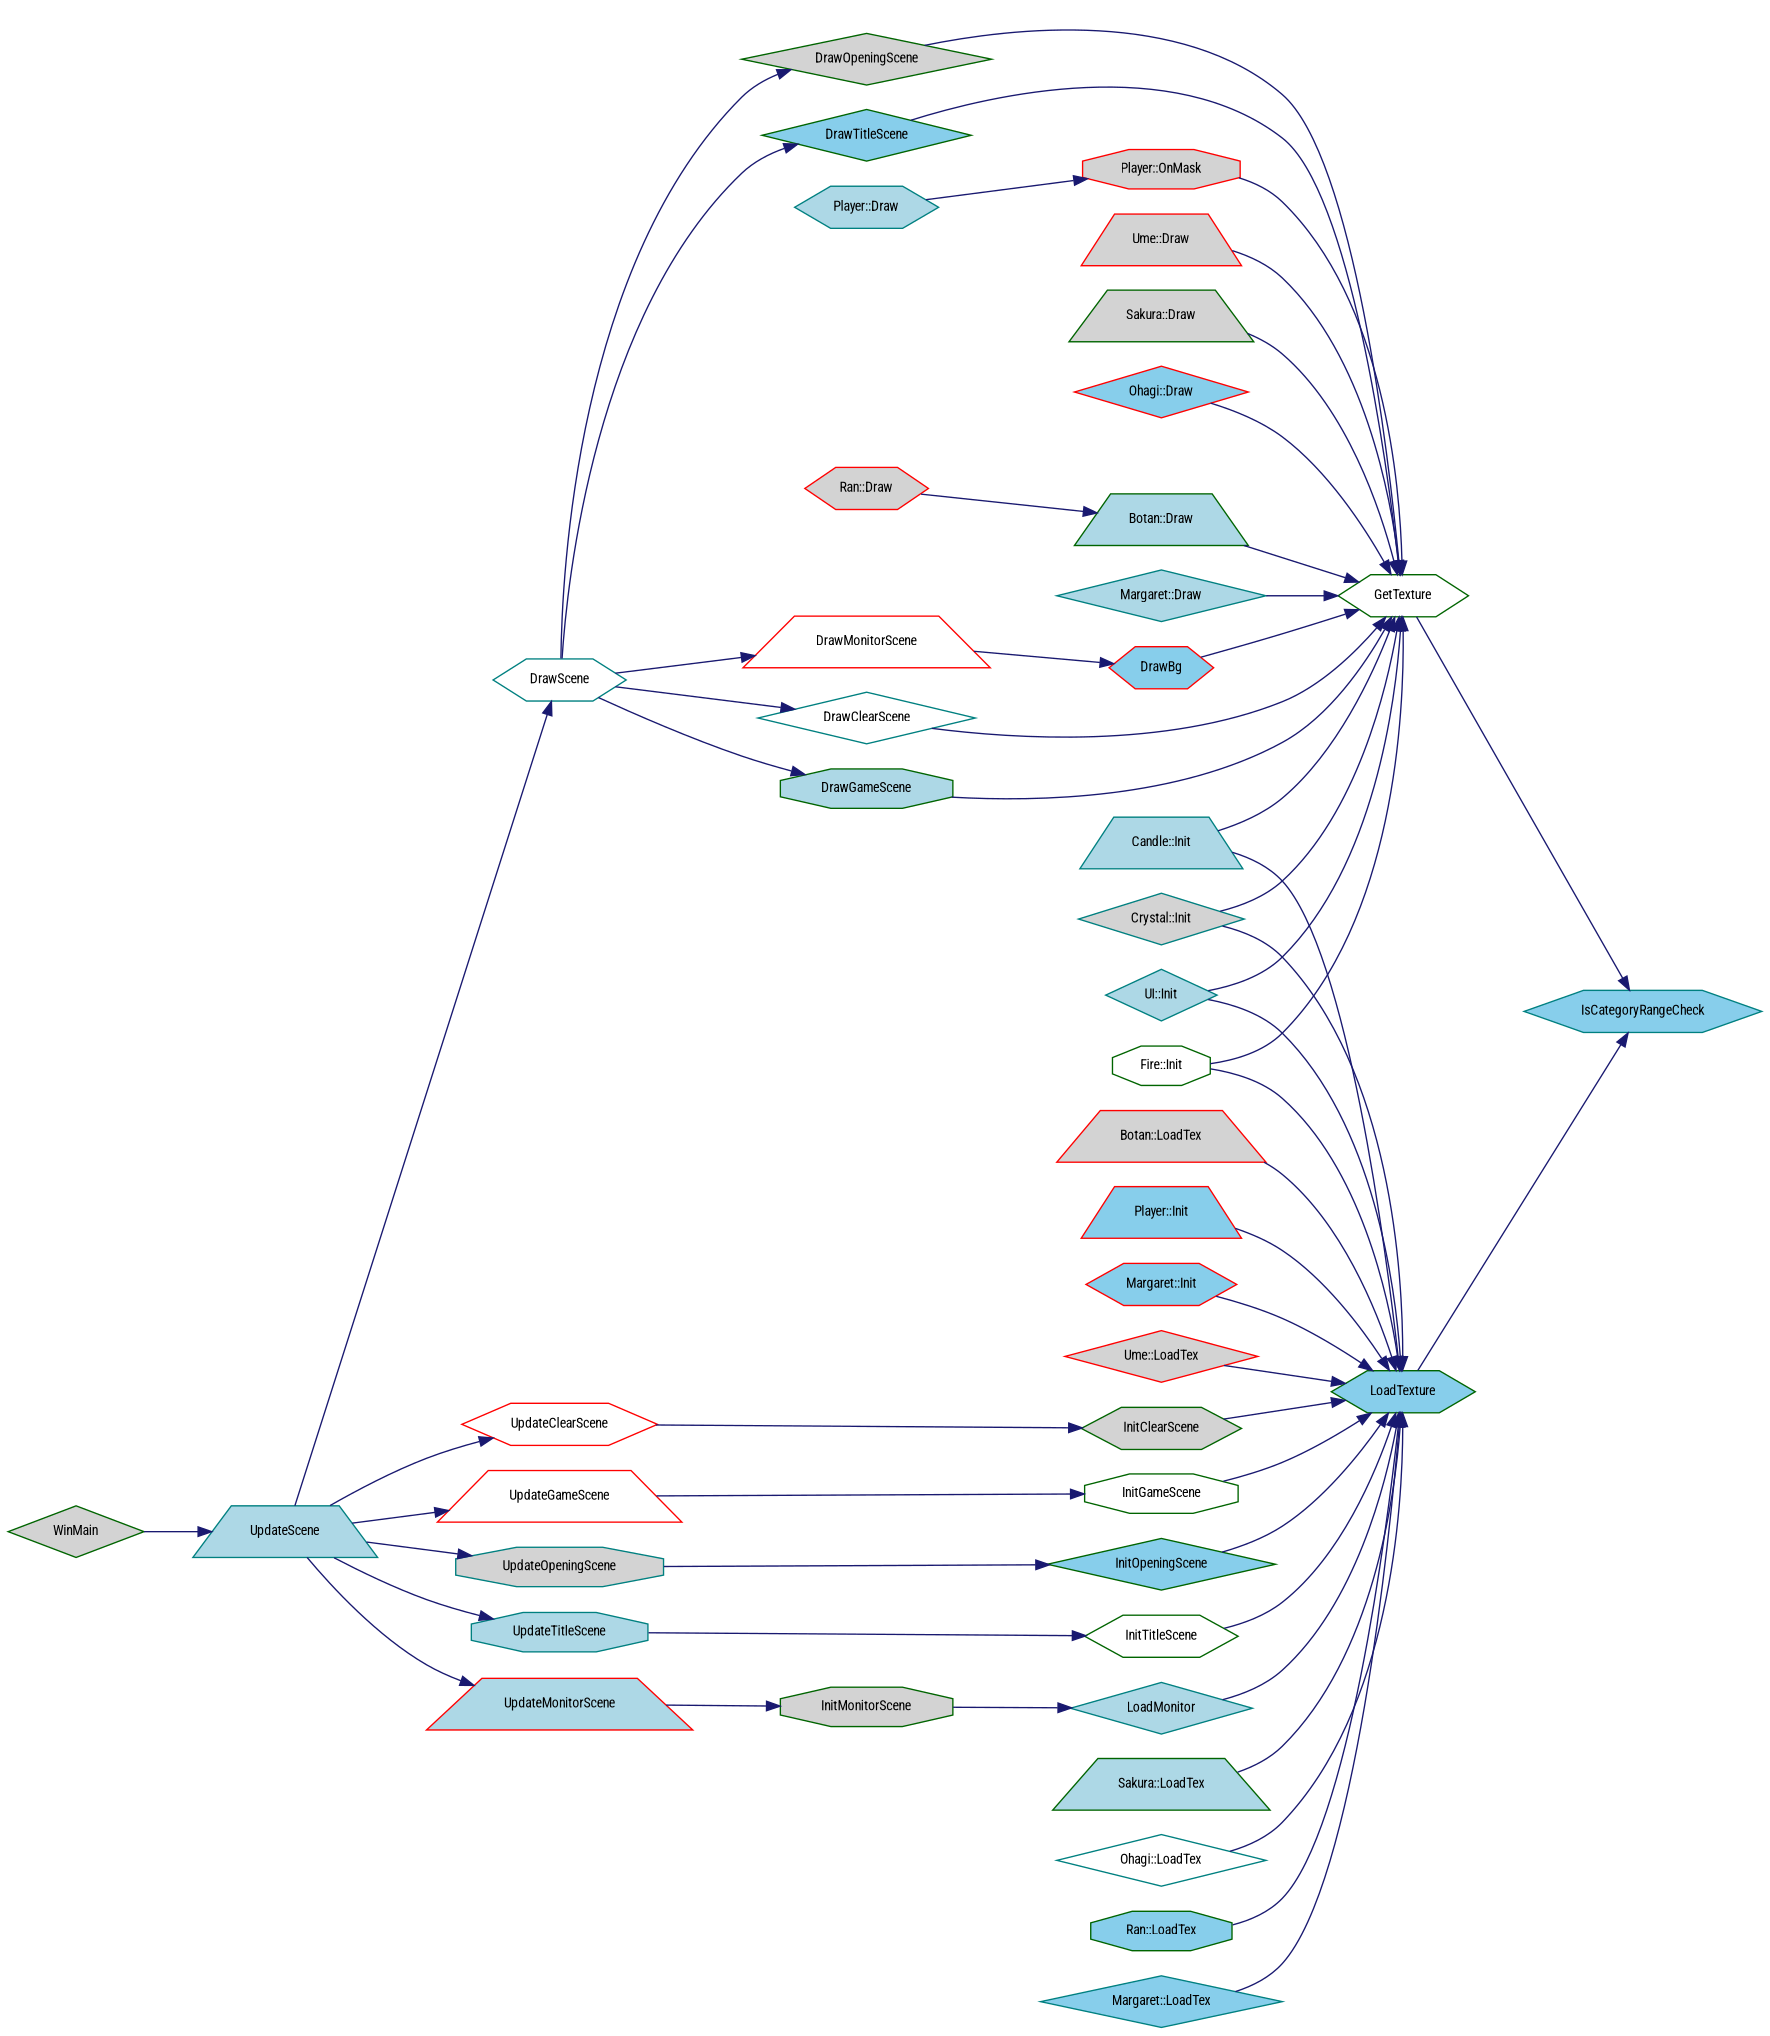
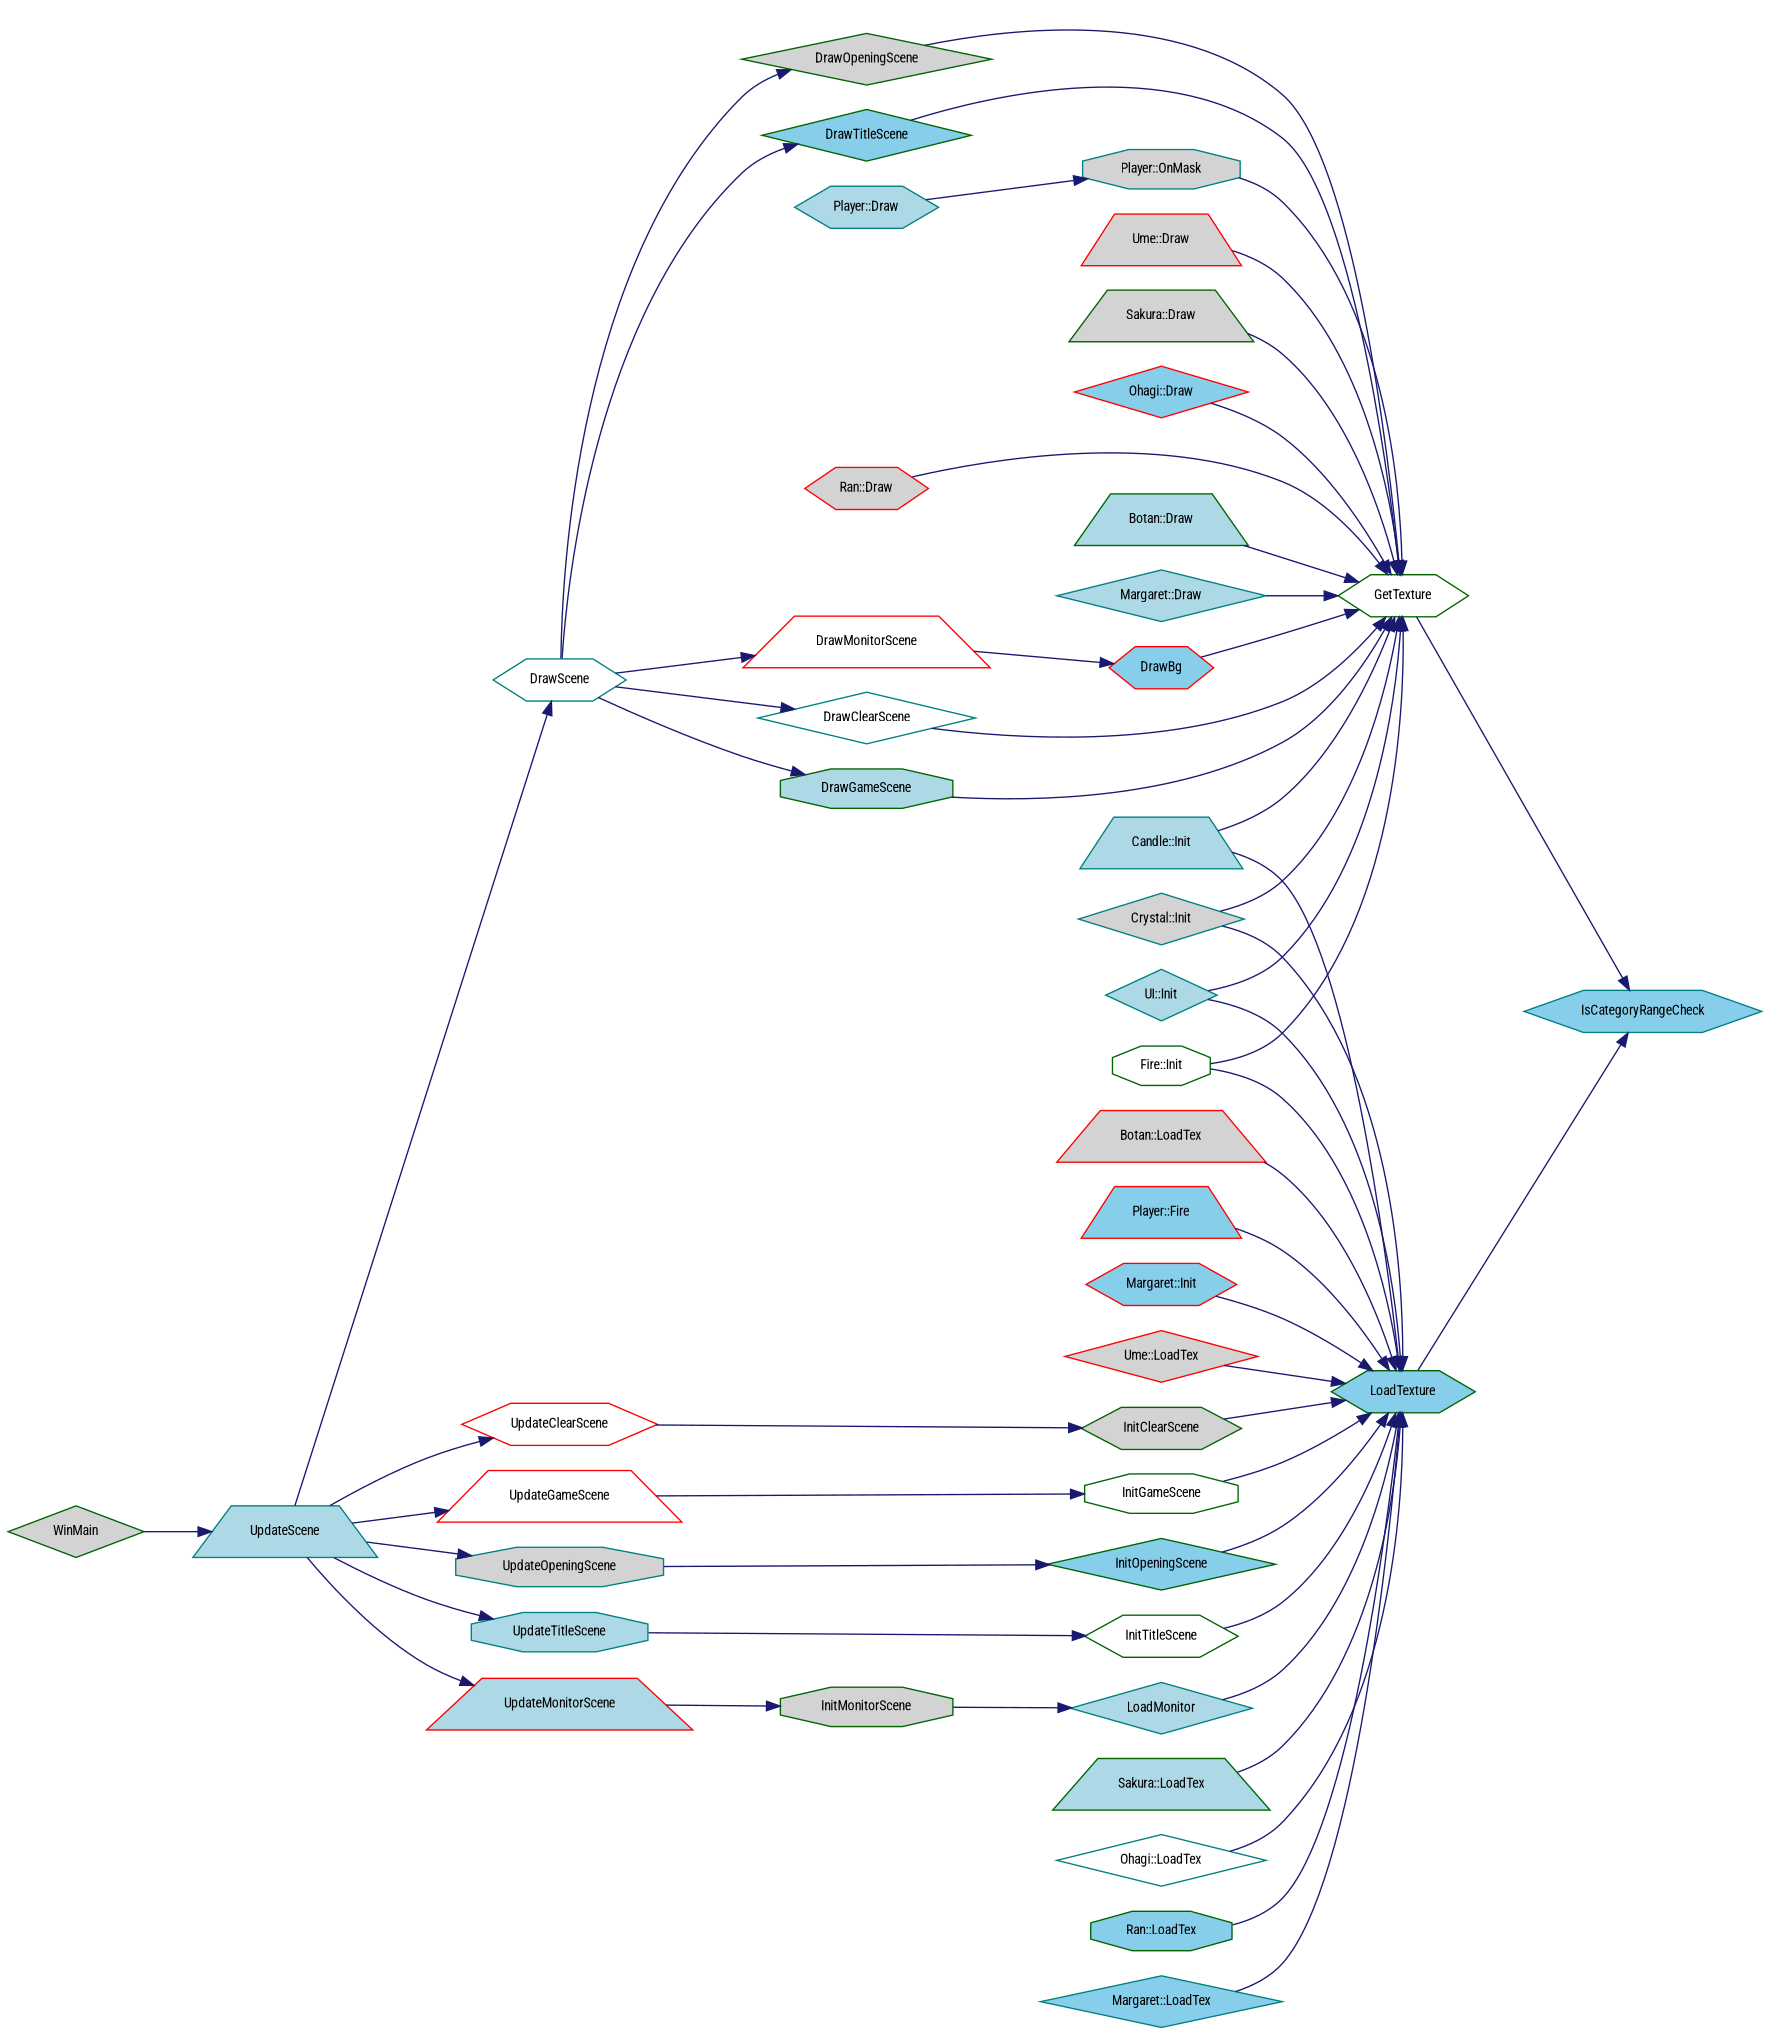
(1161, 169) -> (1161, 169)
(1002, 503) -> (1162, 456)
(1161, 1212) -> (1161, 1212)
